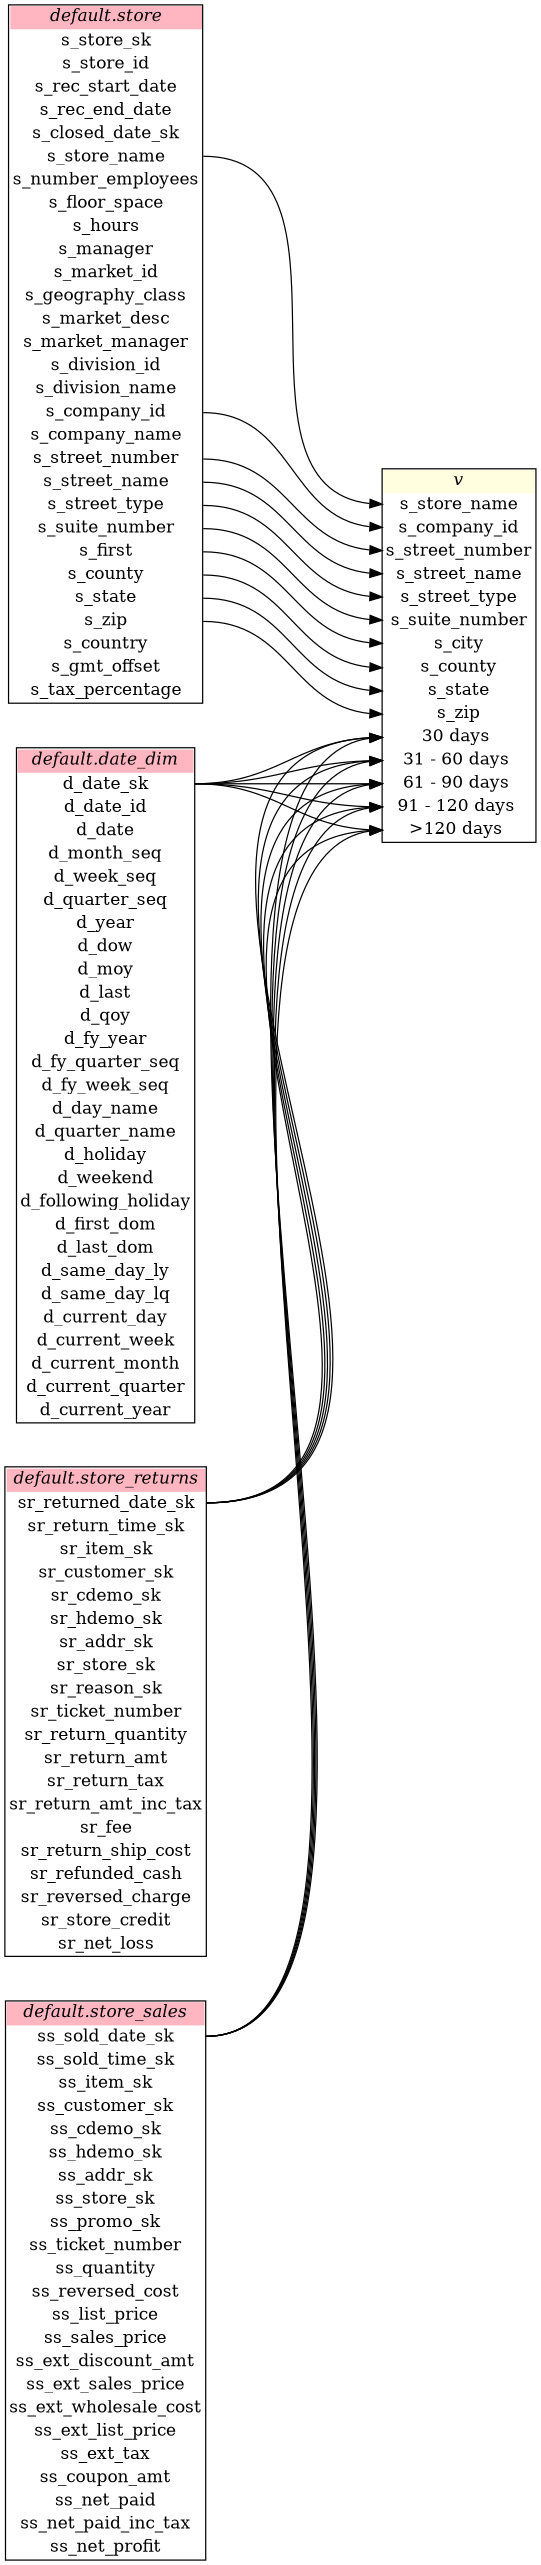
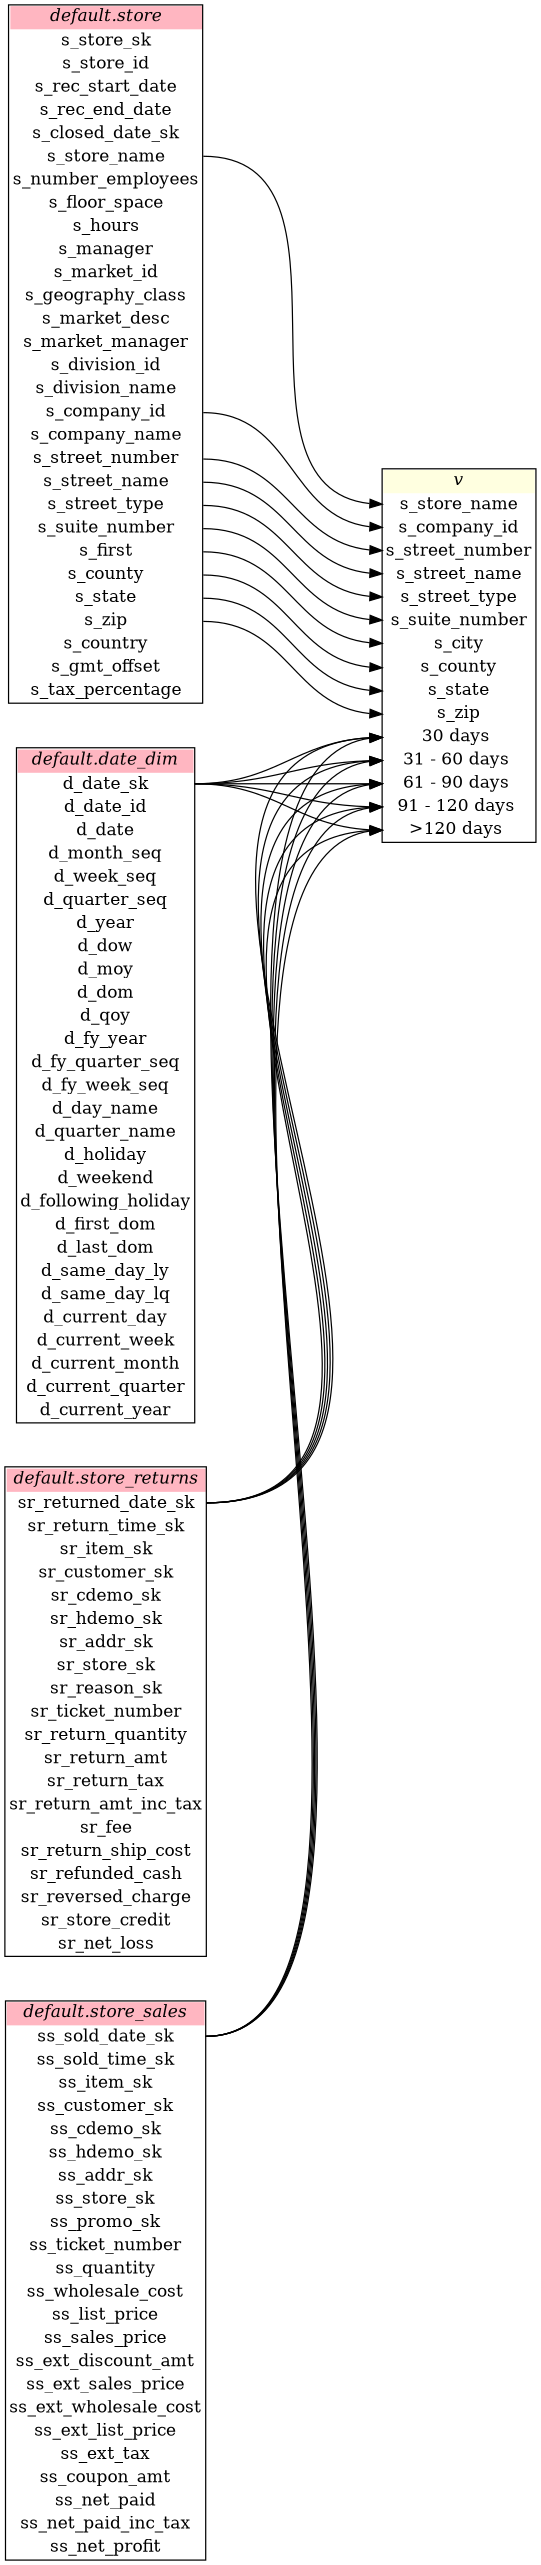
(106, 993) -> (106, 993)
(106, 2292) -> (106, 2292)
